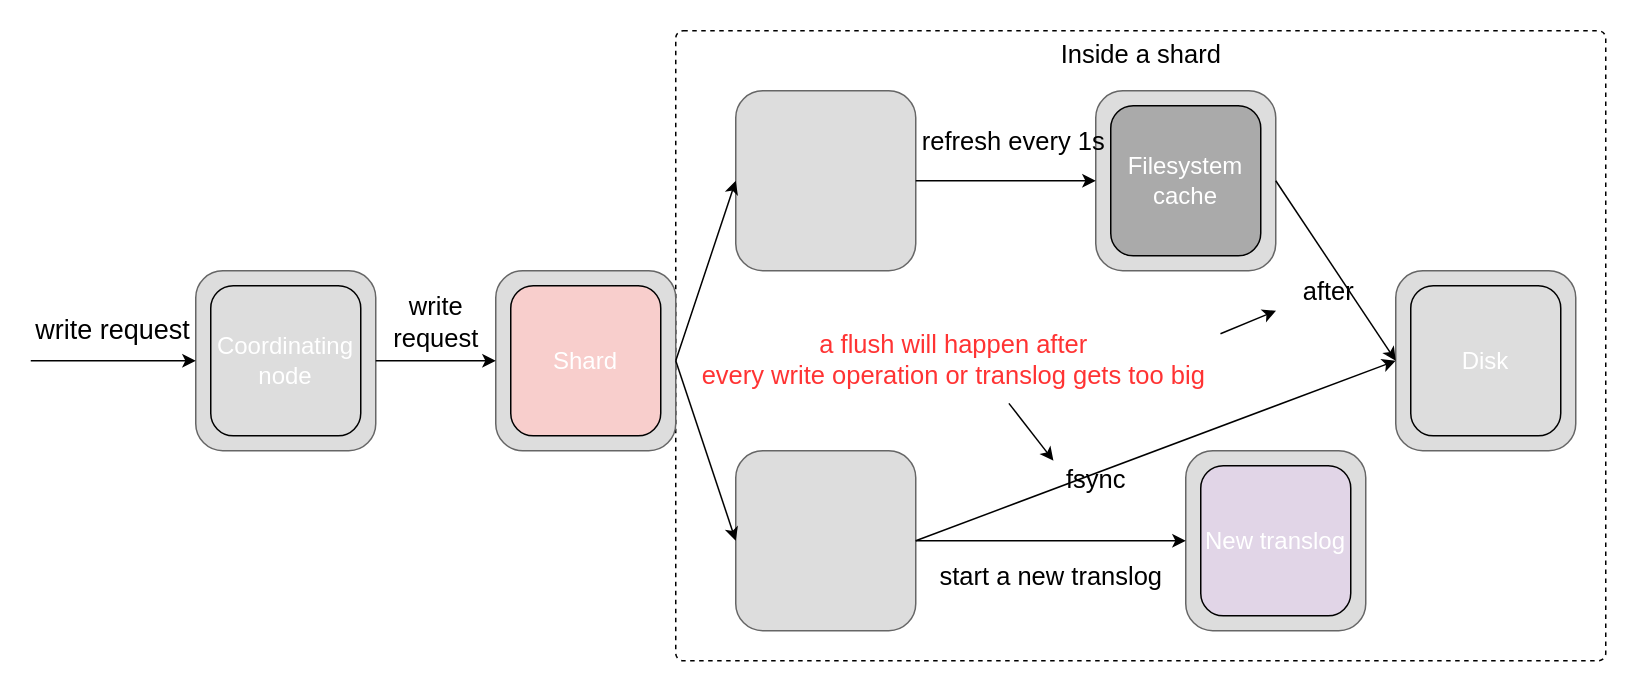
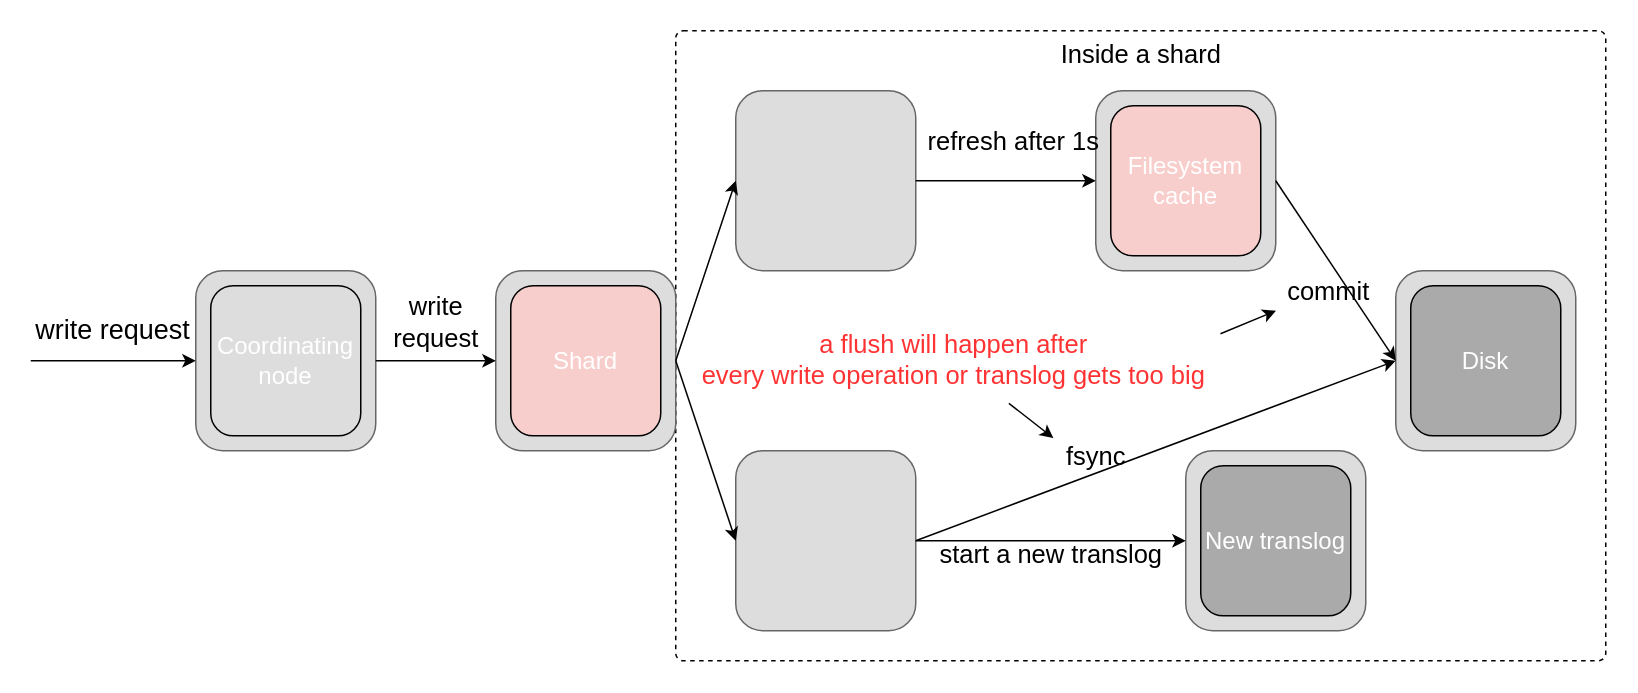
(1014, 143) -> (1014, 143)
(1186, 181) -> (1186, 181)
(1329, 293) -> (1329, 293)
(1486, 361) -> (1486, 361)
(1096, 481) -> (1096, 458)
(1276, 541) -> (1276, 541)
(1051, 578) -> (1051, 556)
